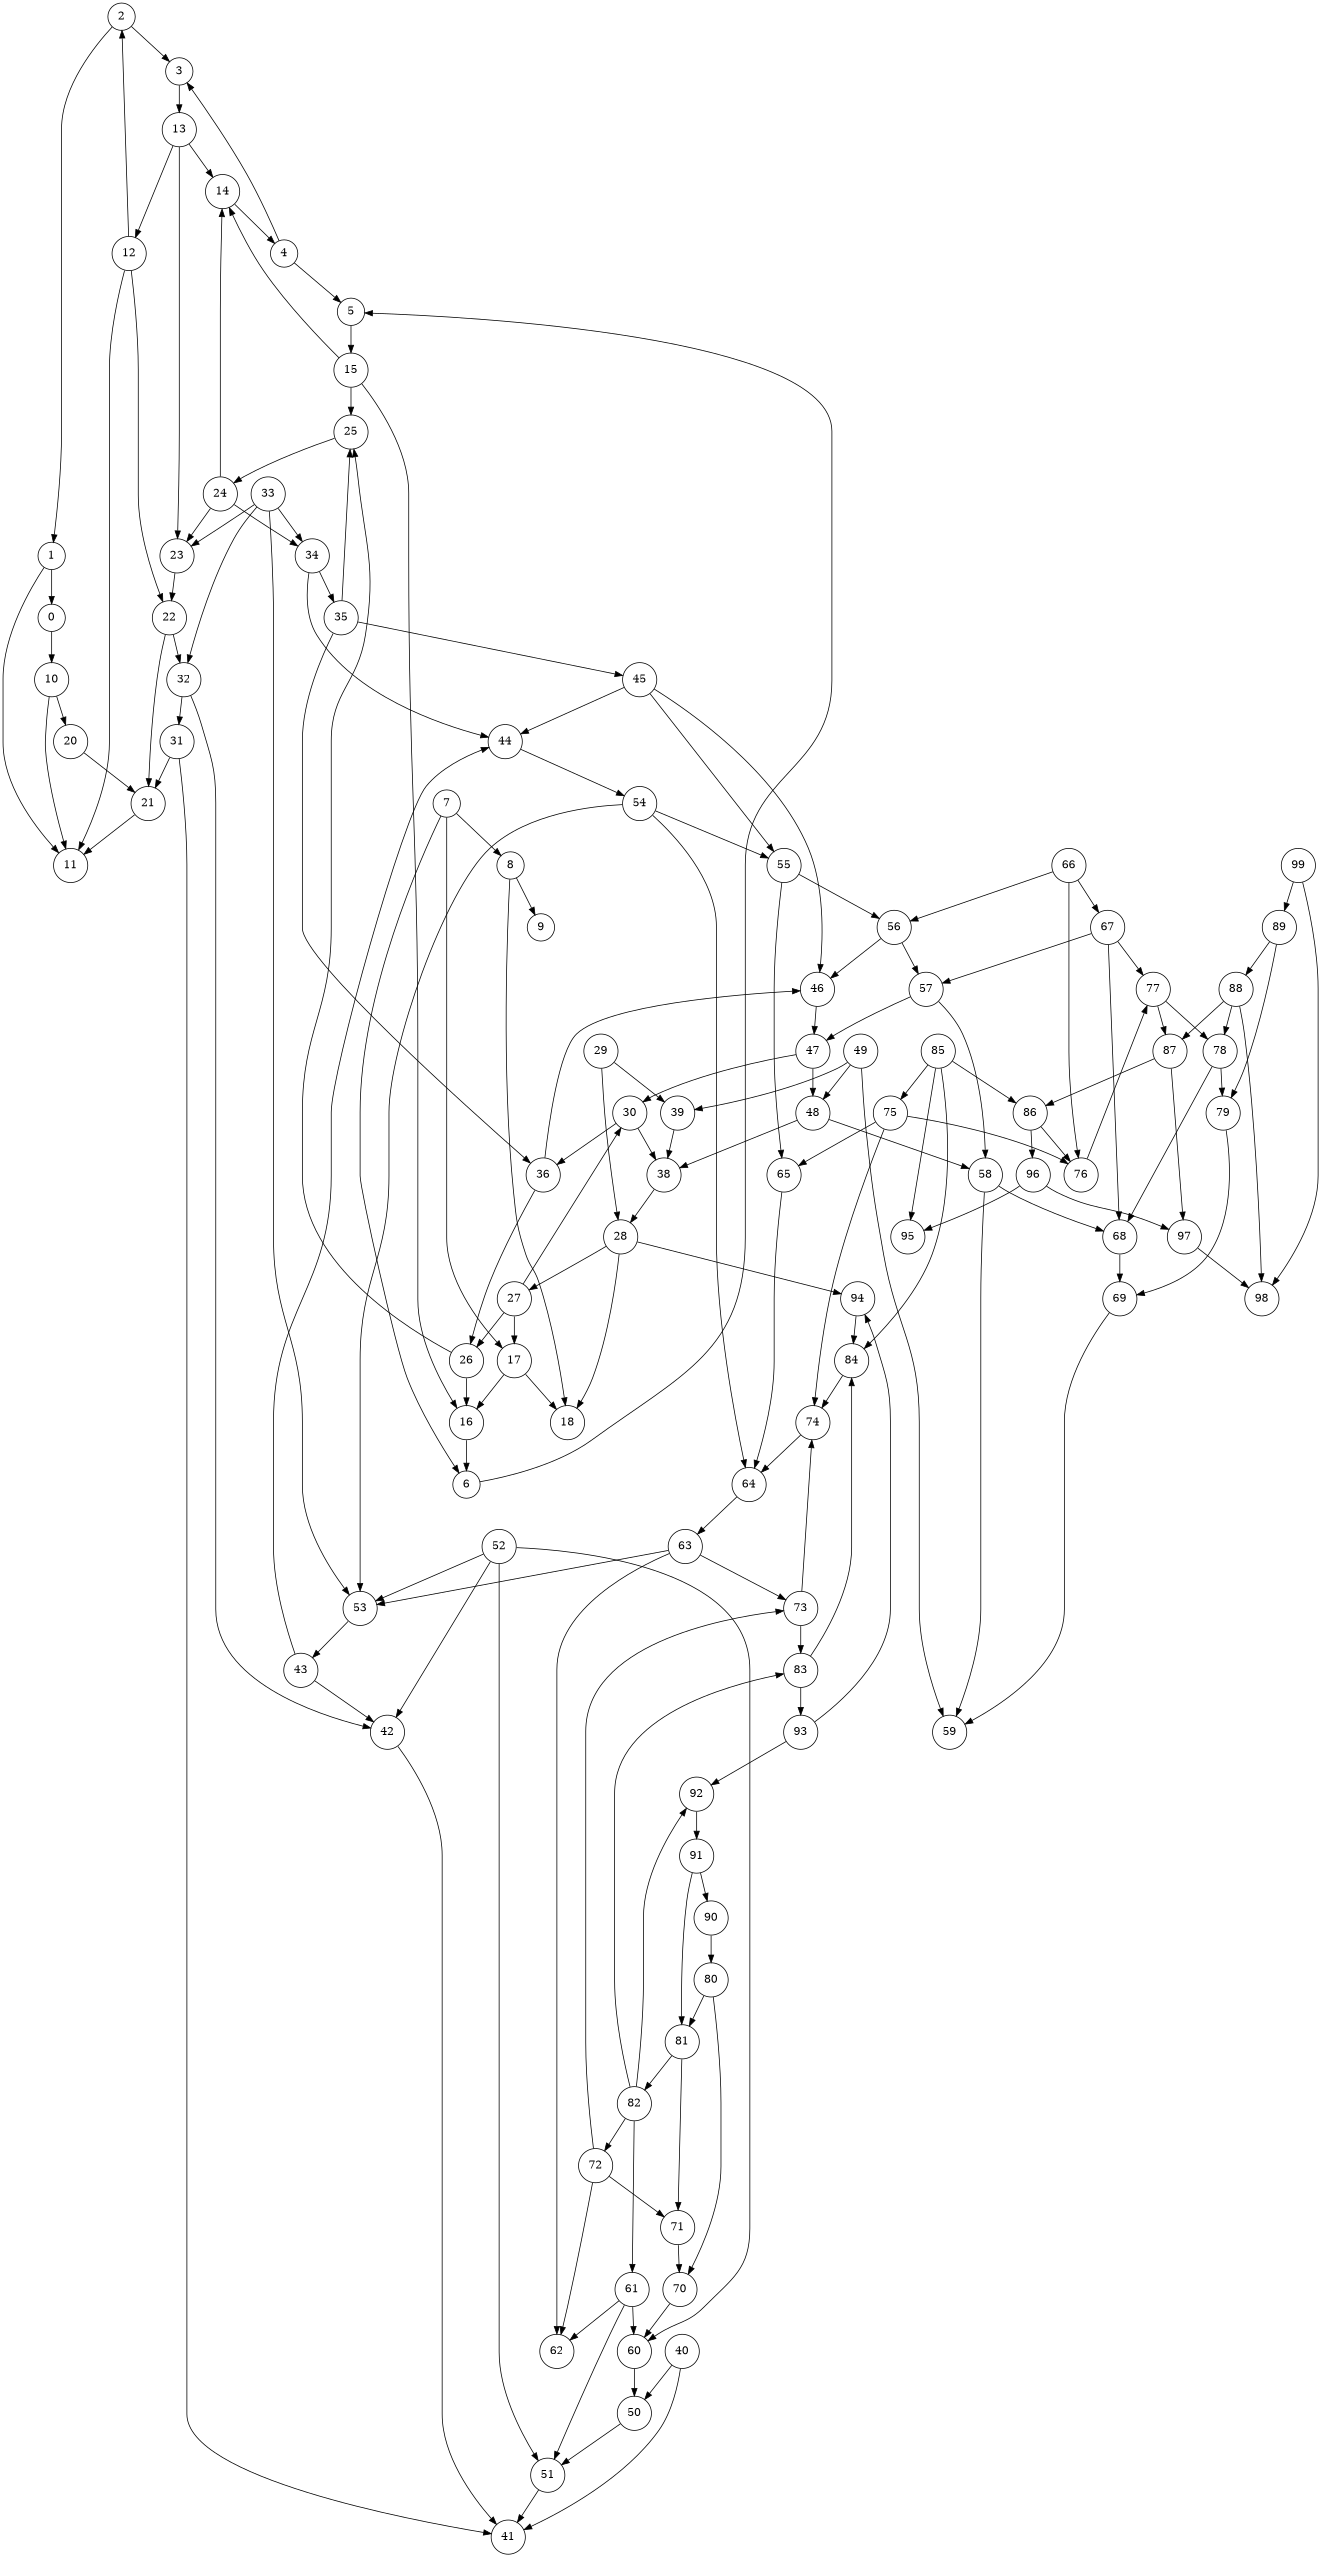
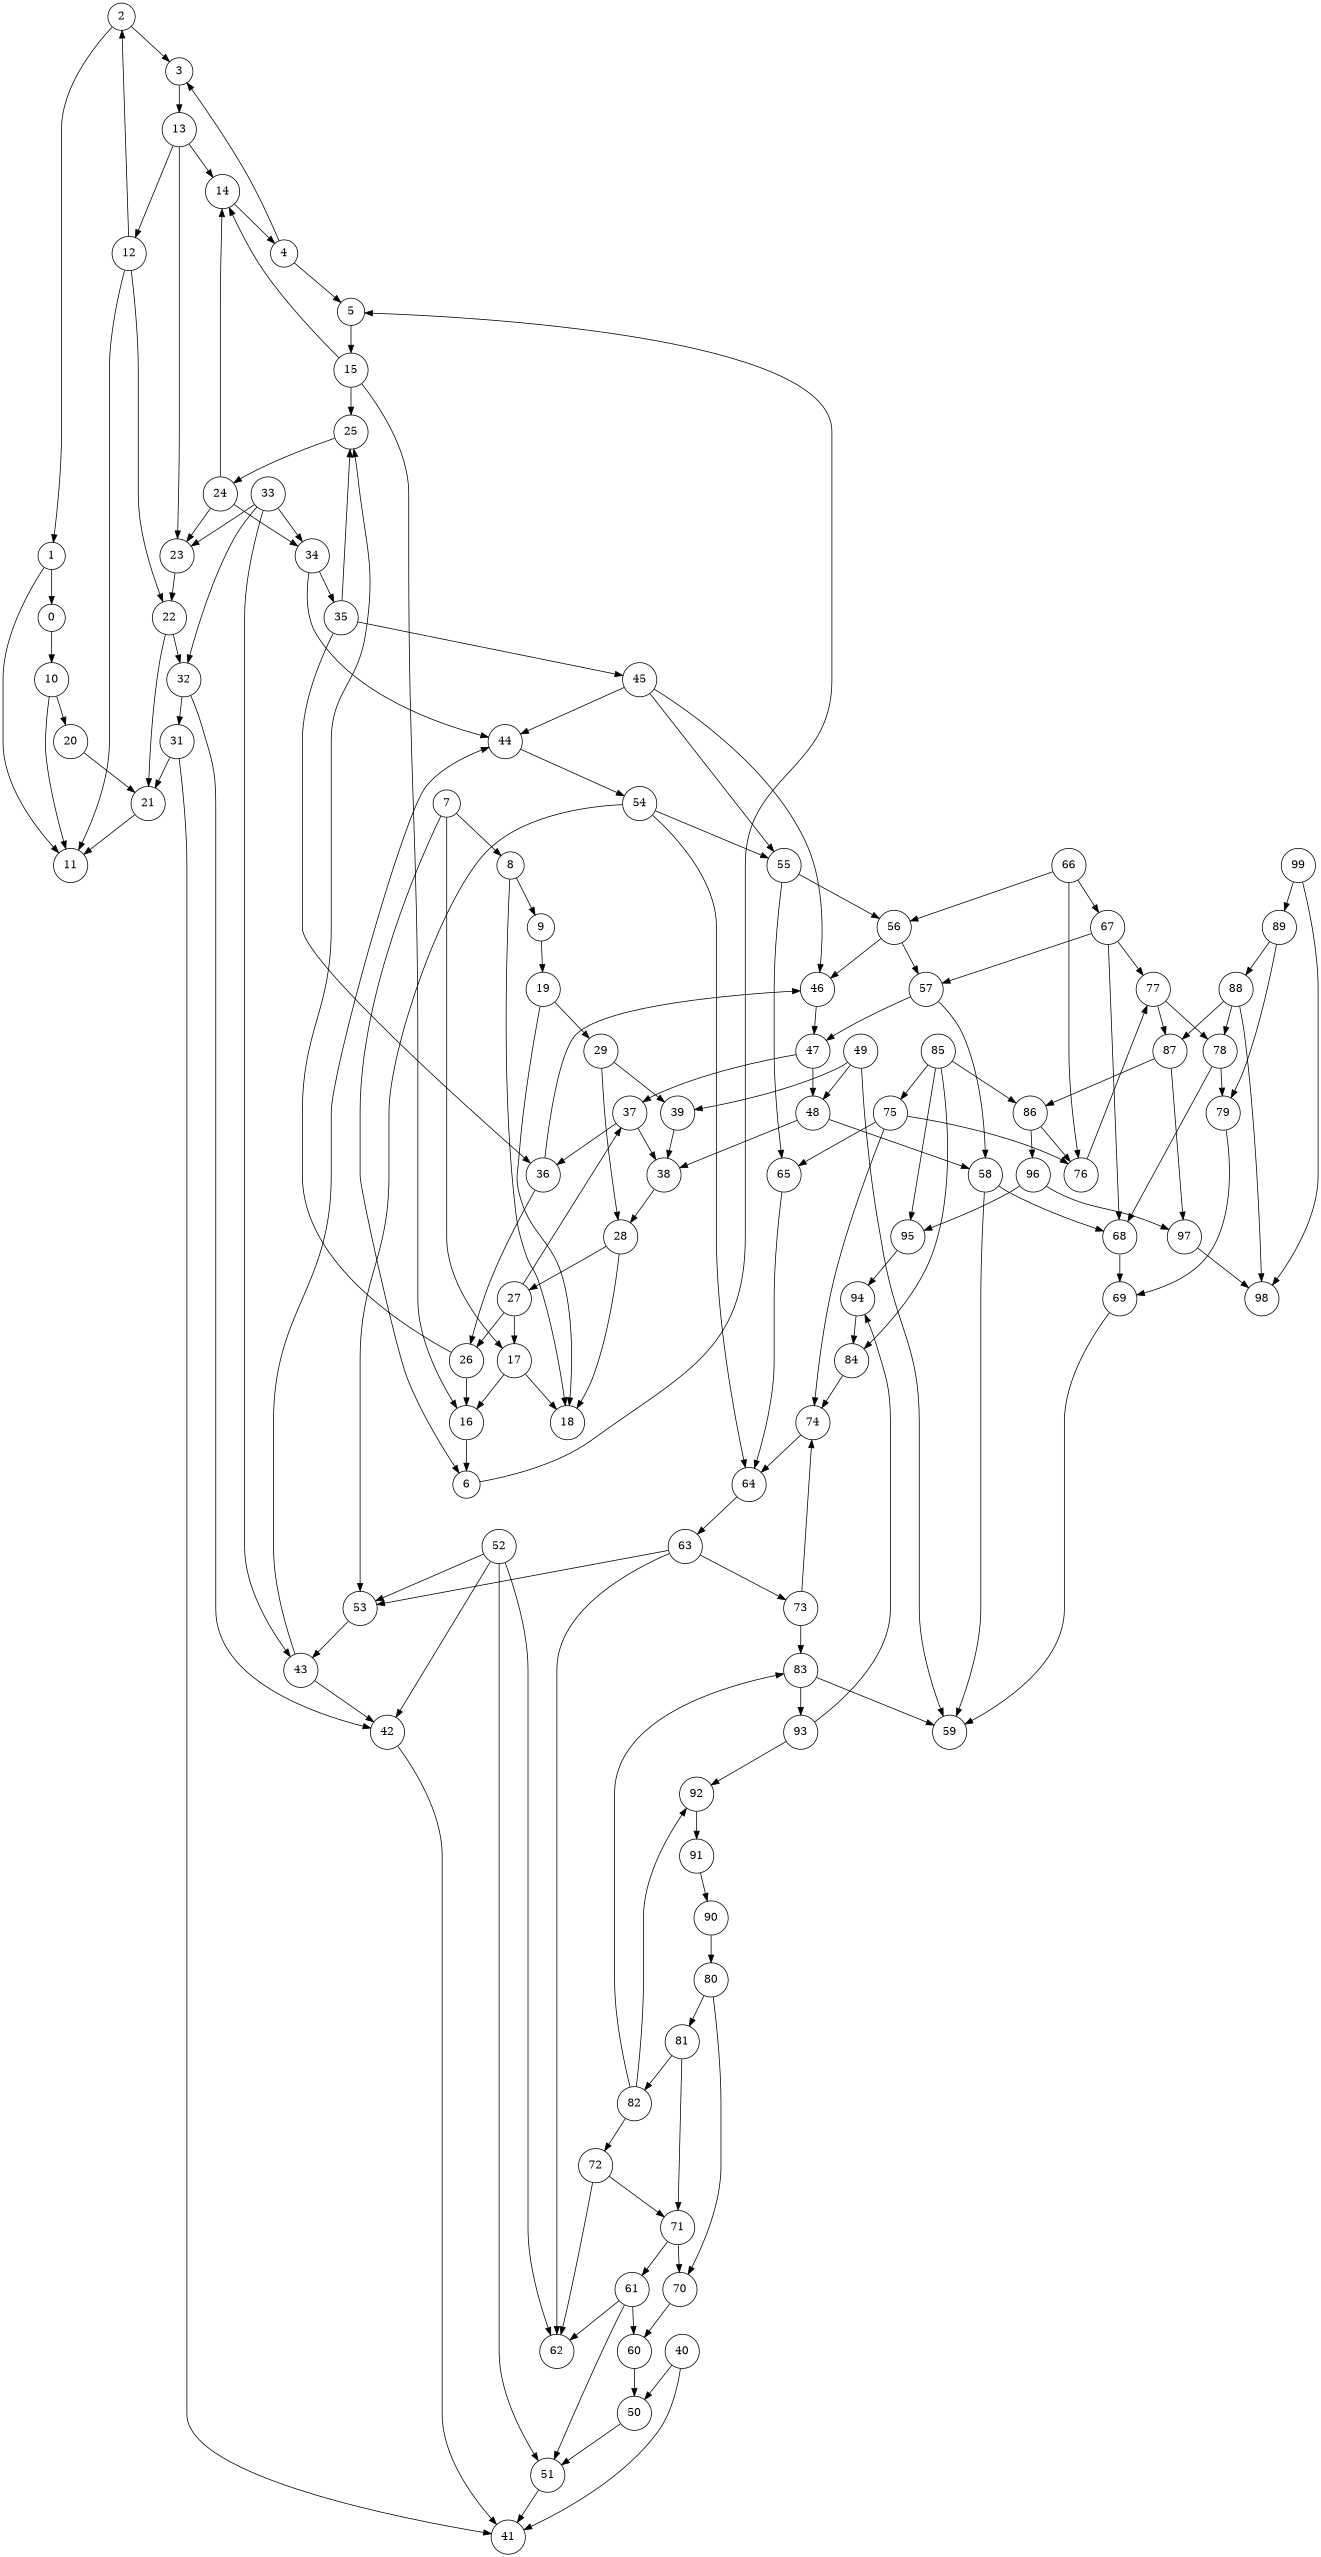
none -> (543, 989)
(274, 1056) -> (245, 1084)
(630, 1113) -> (630, 1113)
(735, 1267) -> (882, 1269)
(852, 1525) -> (872, 1700)
(586, 1819) -> none
(750, 1882) -> (528, 1945)
(683, 1944) -> none
(633, 2186) -> (657, 2255)
